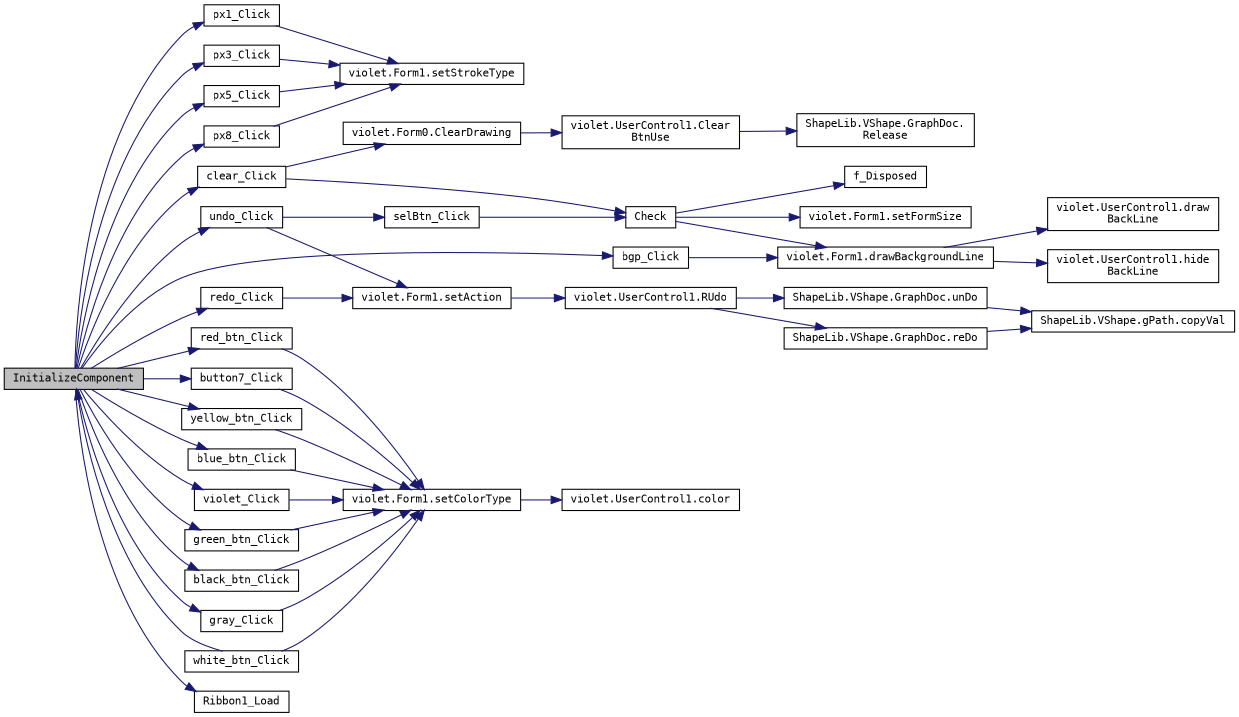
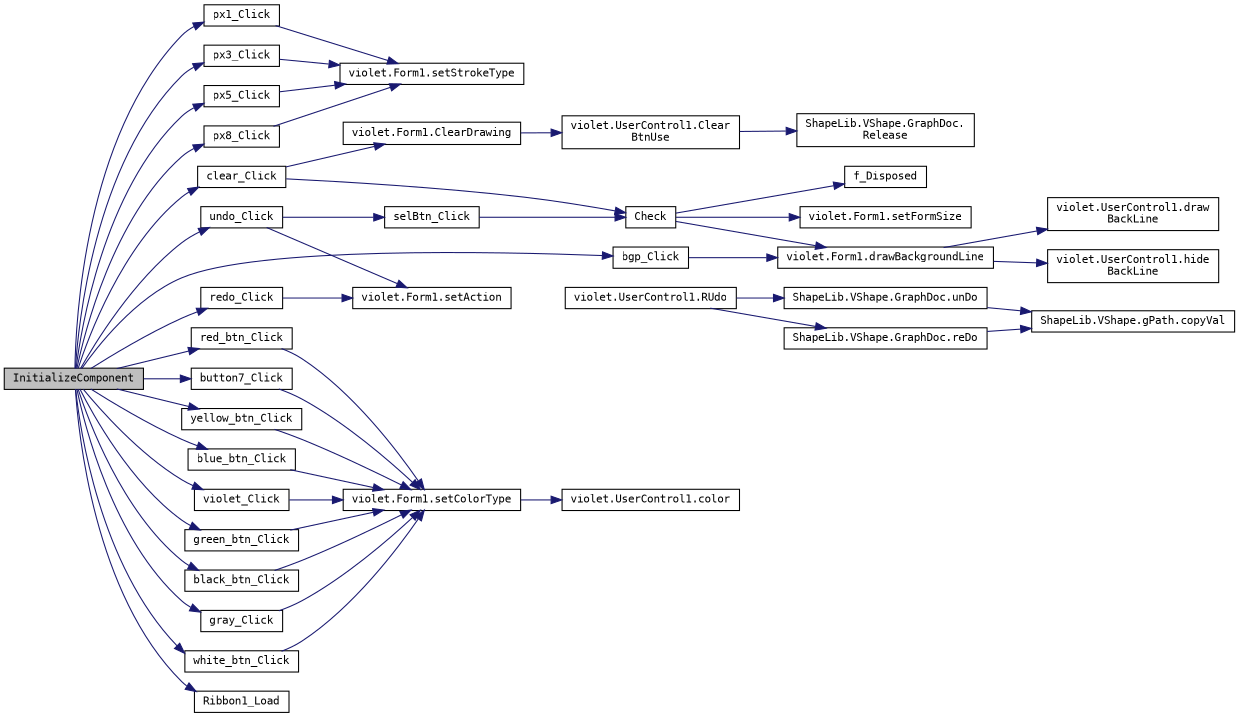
(432, 133) -> (432, 133)
(533, 298) -> none
(122, 545) -> (107, 525)
